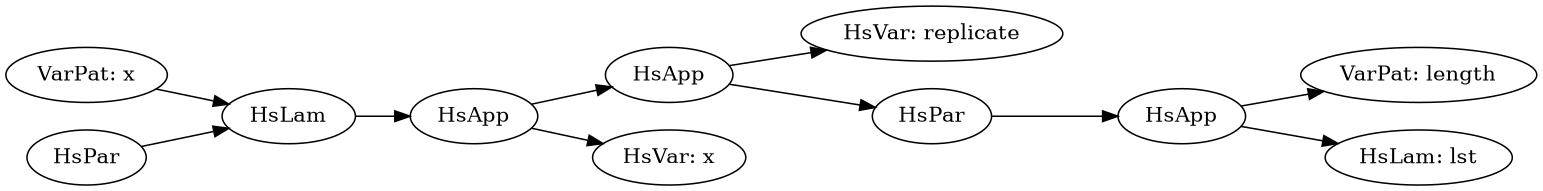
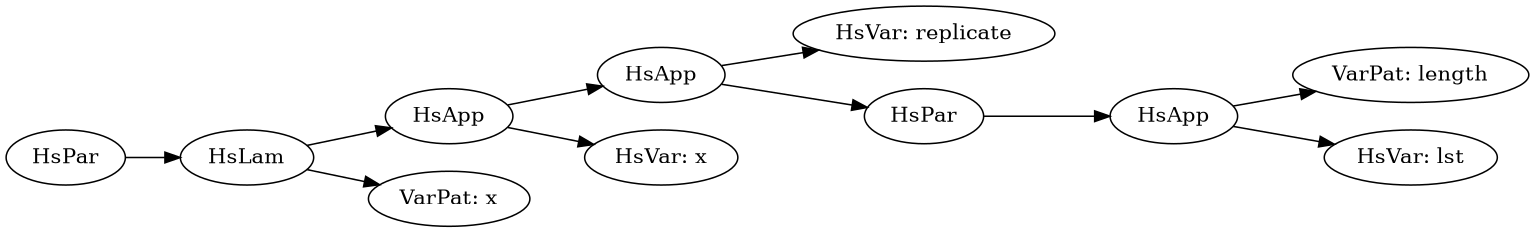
(185, 95) -> (336, 176)
(1419, 158) -> (1411, 158)
